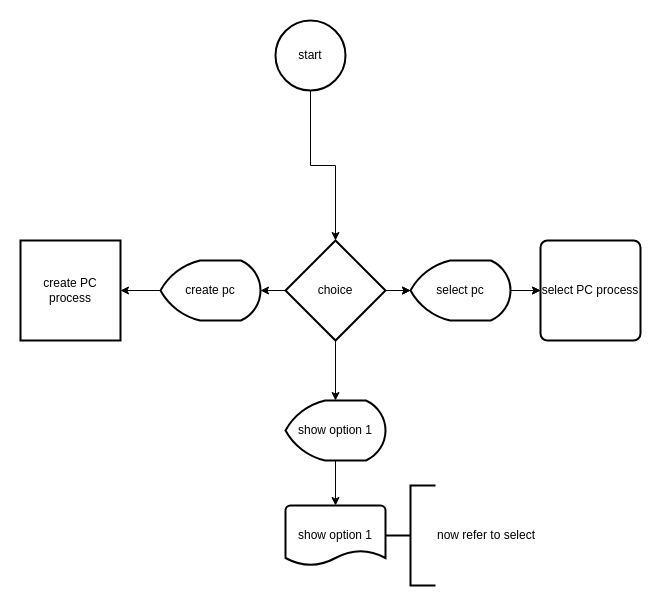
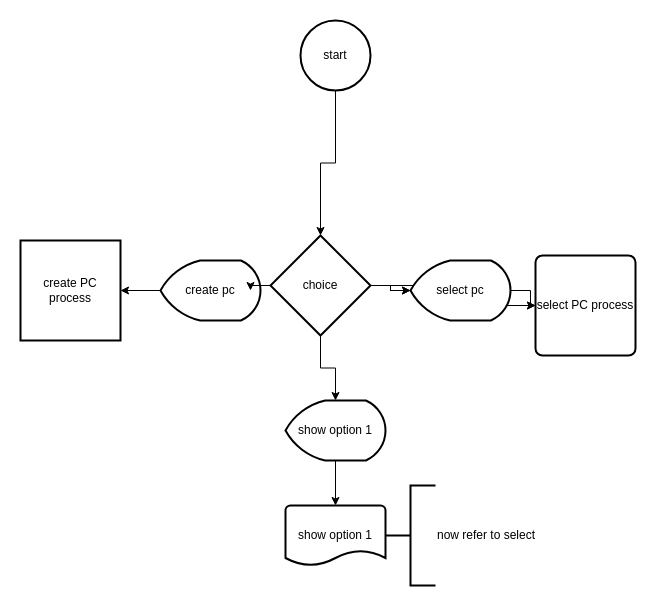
(311, 56) -> (336, 56)
(336, 291) -> (321, 286)
(591, 291) -> (586, 306)
